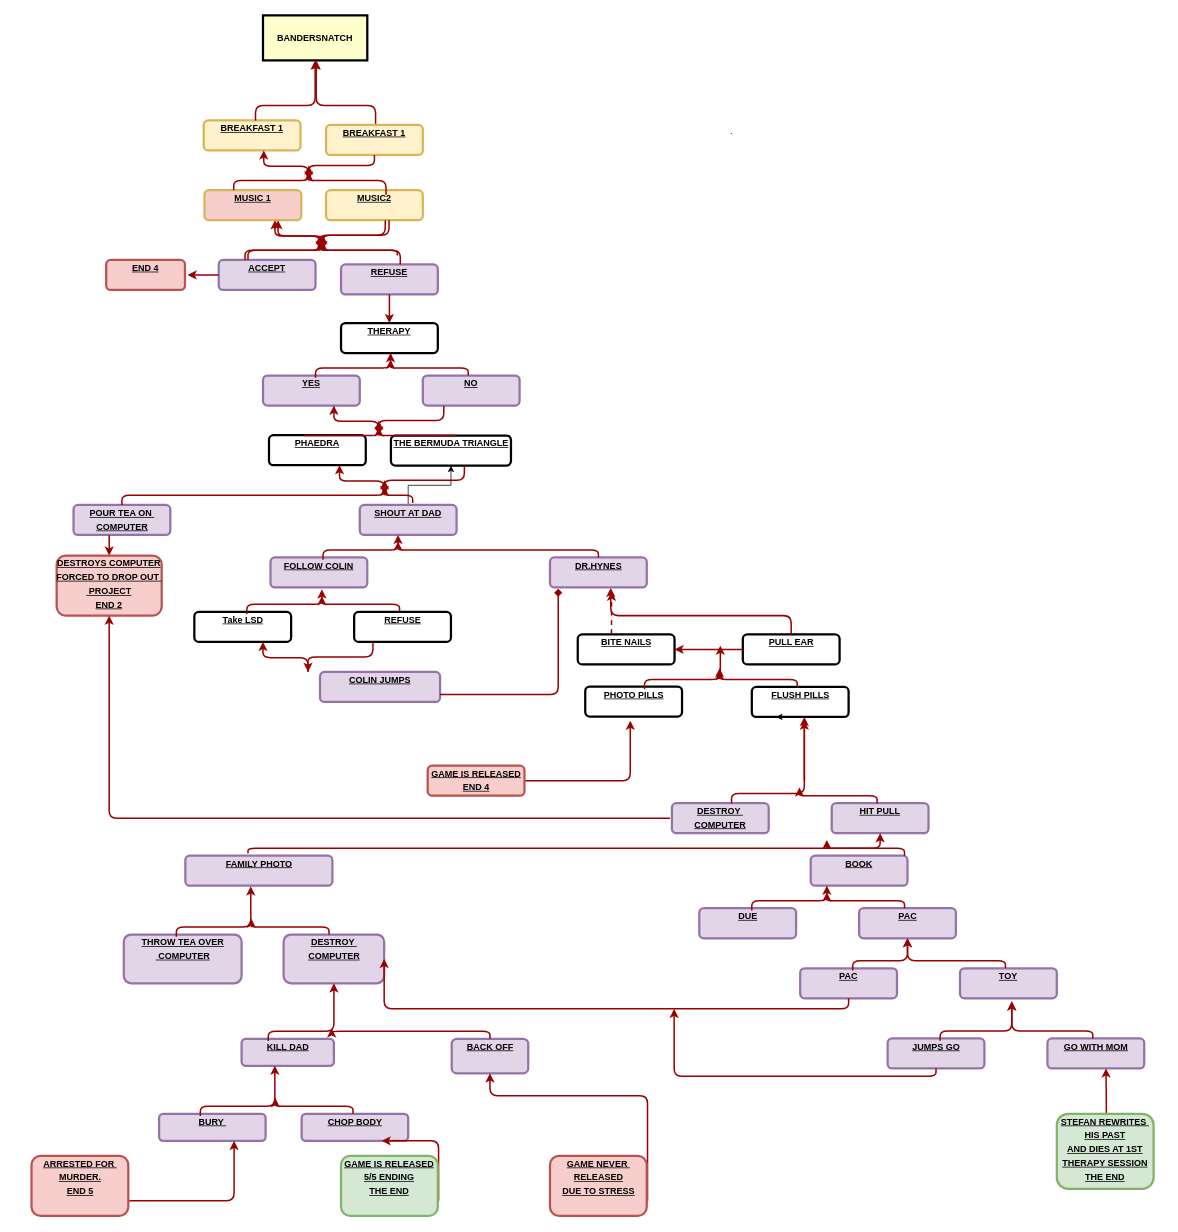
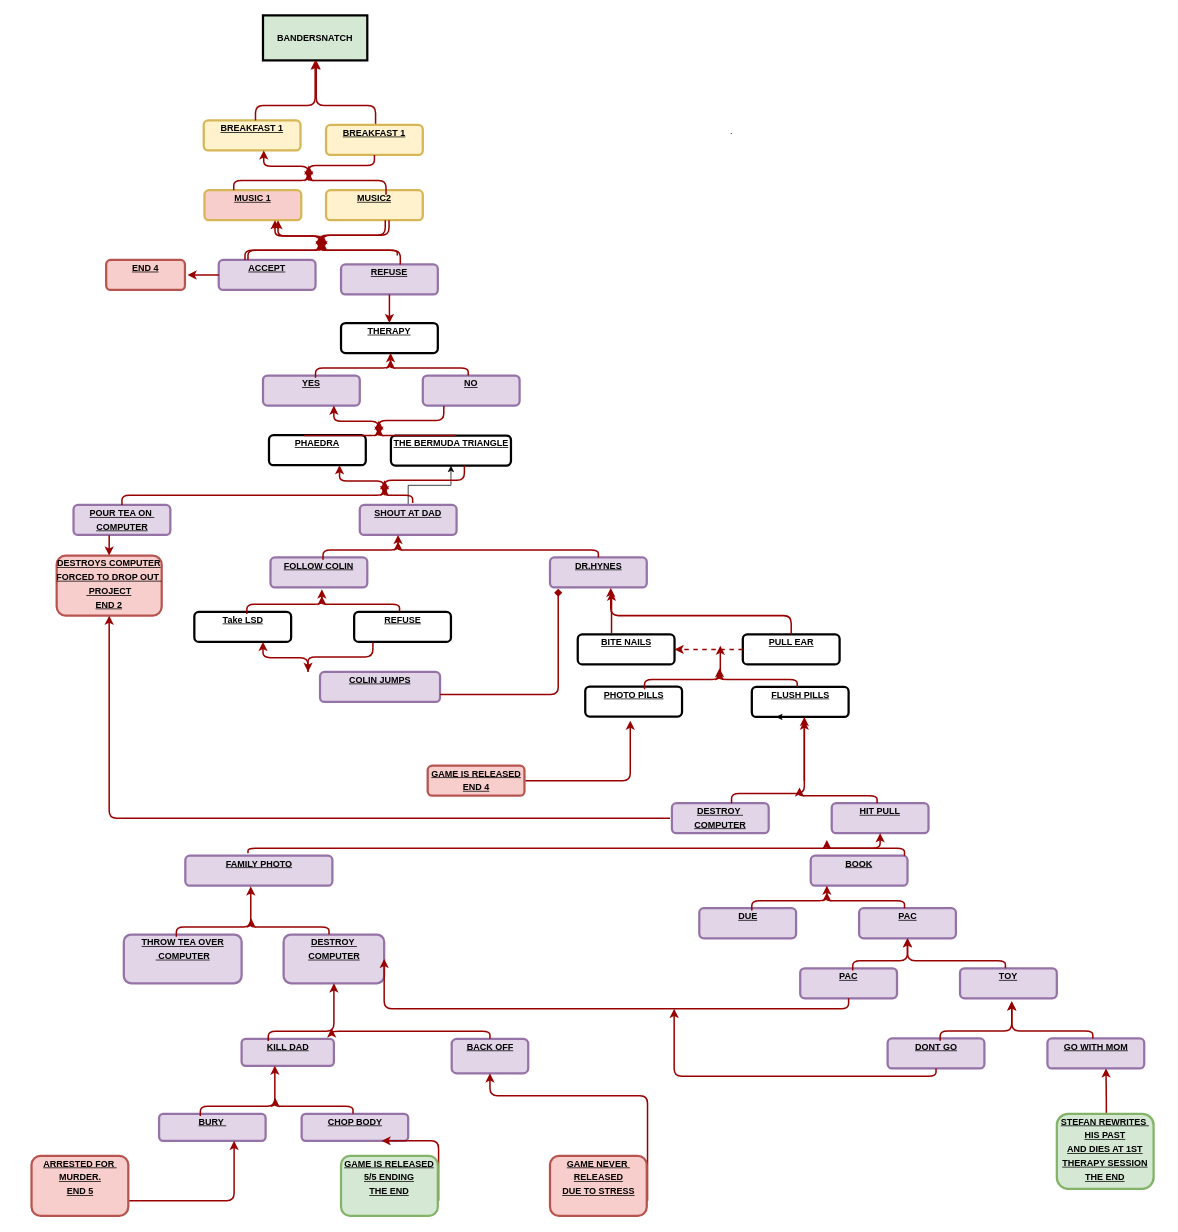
(315, 38) -> (315, 38)
(611, 623) -> (611, 623)
(709, 649) -> (709, 649)
(936, 1038) -> (936, 1038)
